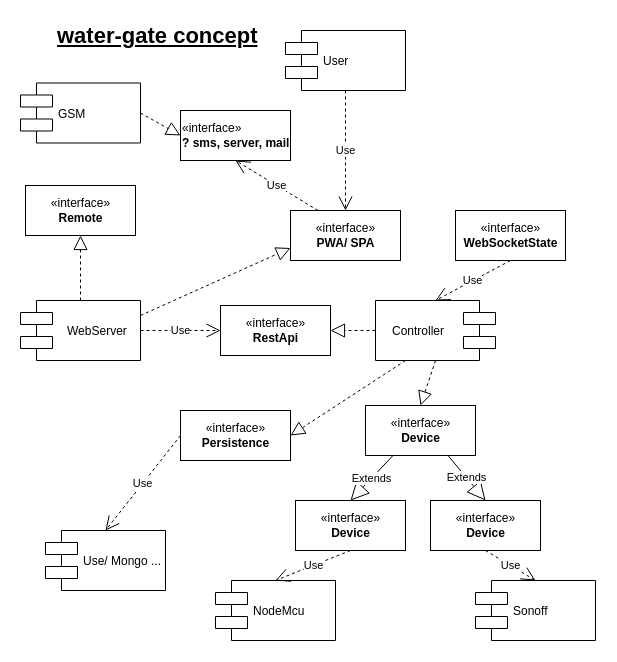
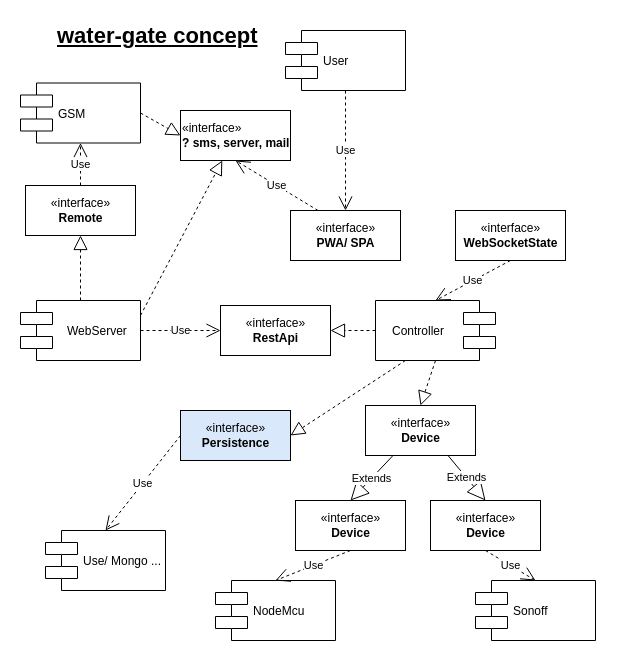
none -> (81, 165)
(209, 285) -> (178, 245)
(236, 436) -> (236, 436)
